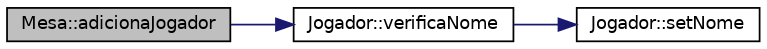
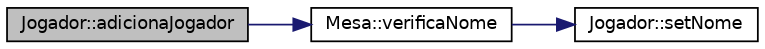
(119, 25) -> (127, 25)
(404, 25) -> (411, 25)
